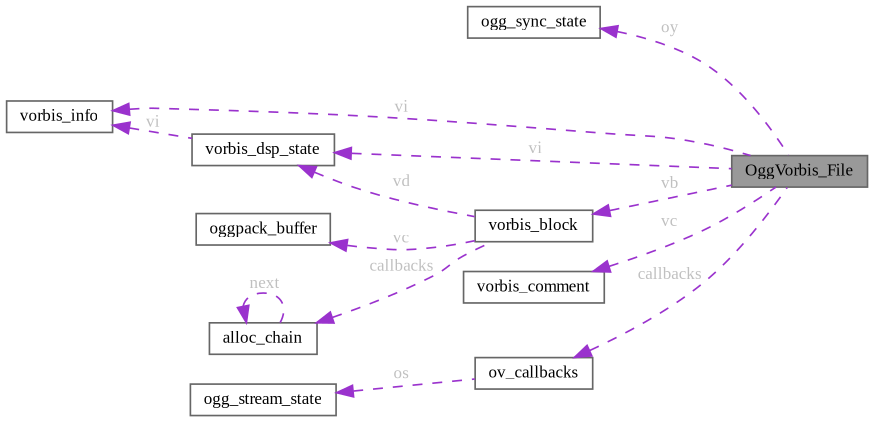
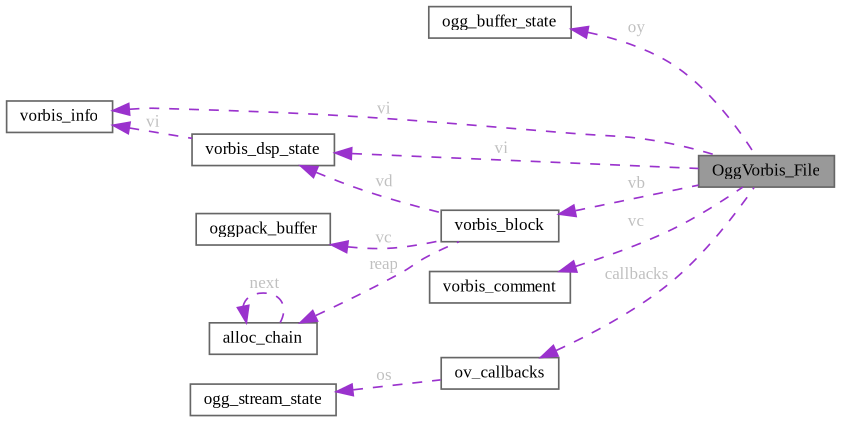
(534, 22) -> (500, 22)
(400, 267) -> (382, 265)
